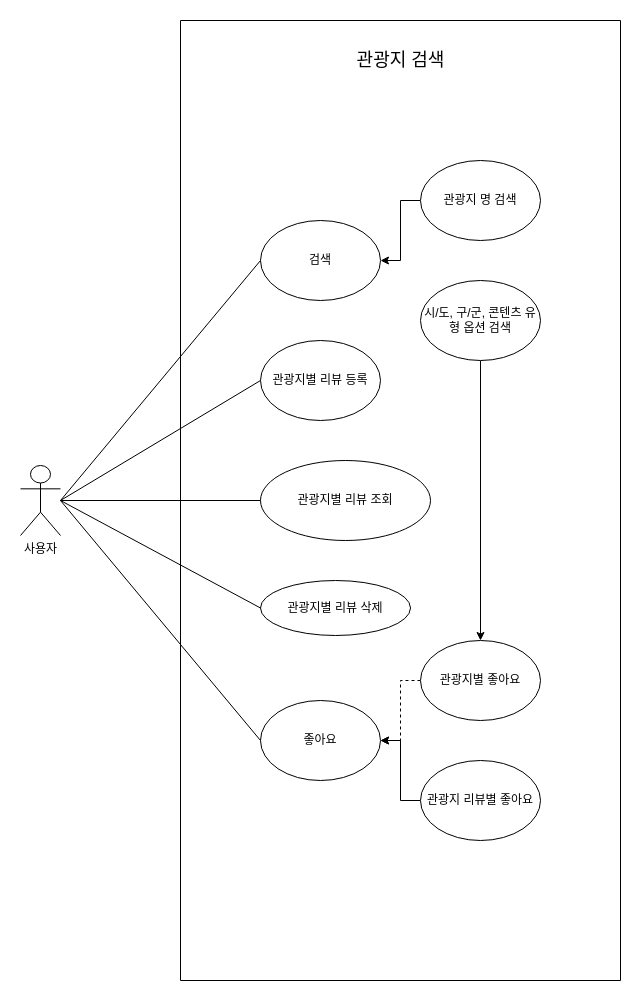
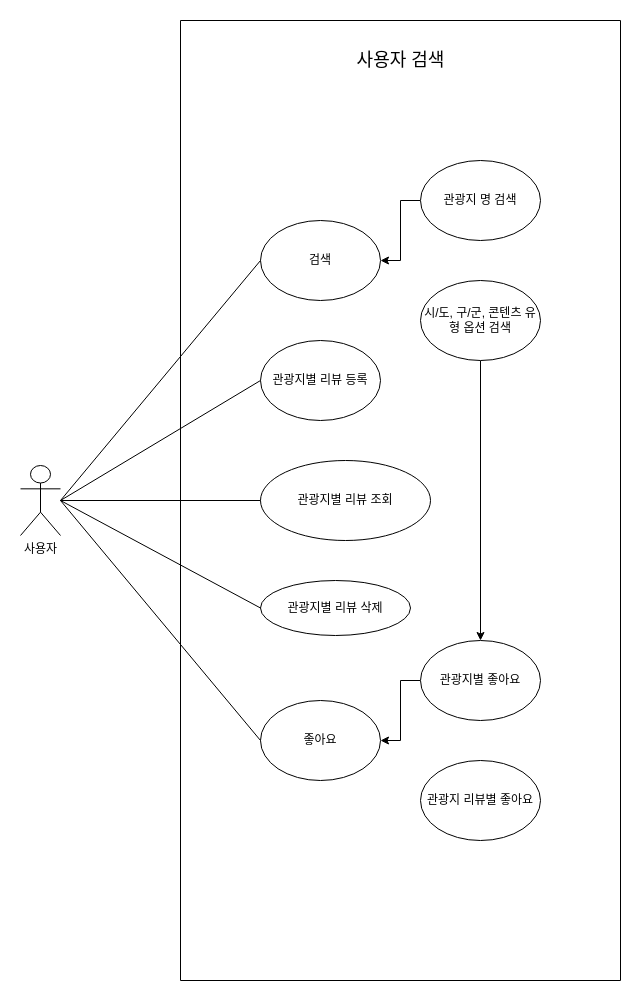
(401, 61) -> (401, 61)
(401, 701) -> (401, 701)
(401, 782) -> none
